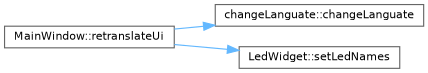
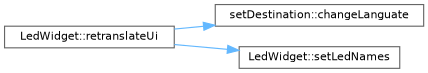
(319, 15) -> (319, 15)
(89, 37) -> (89, 37)
